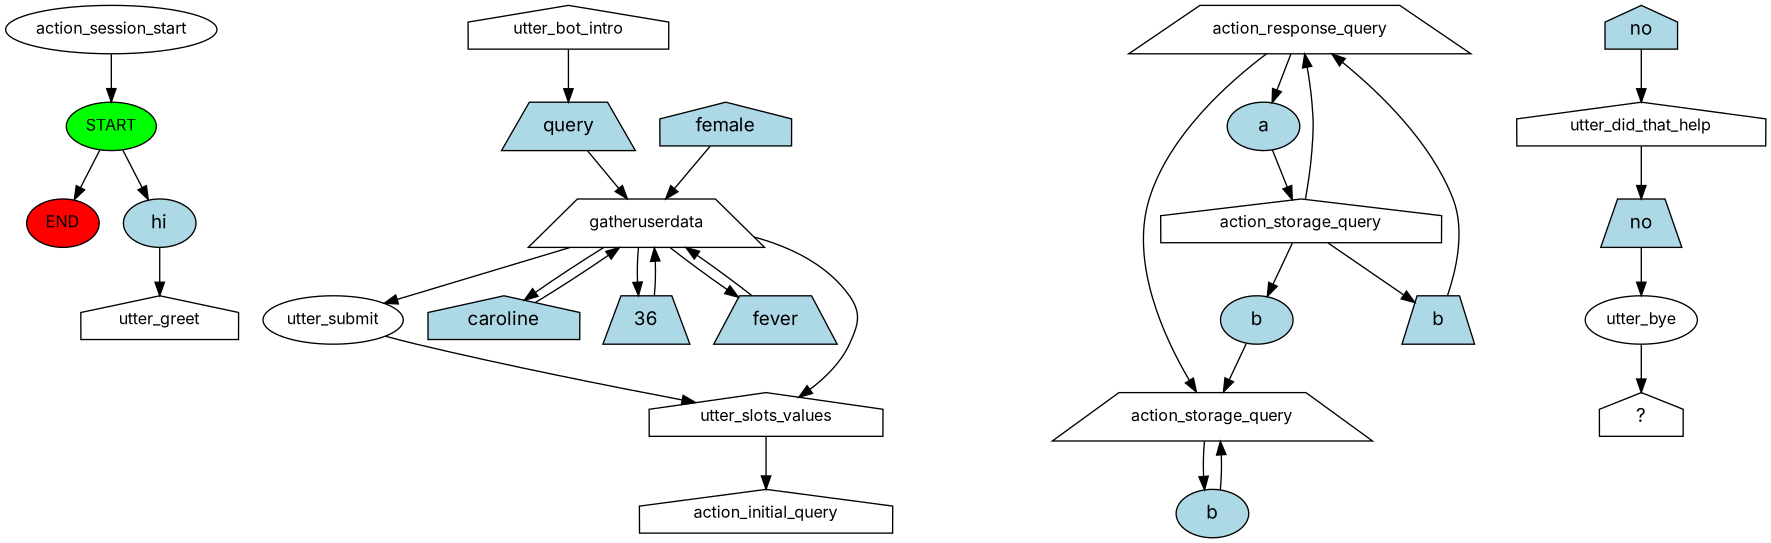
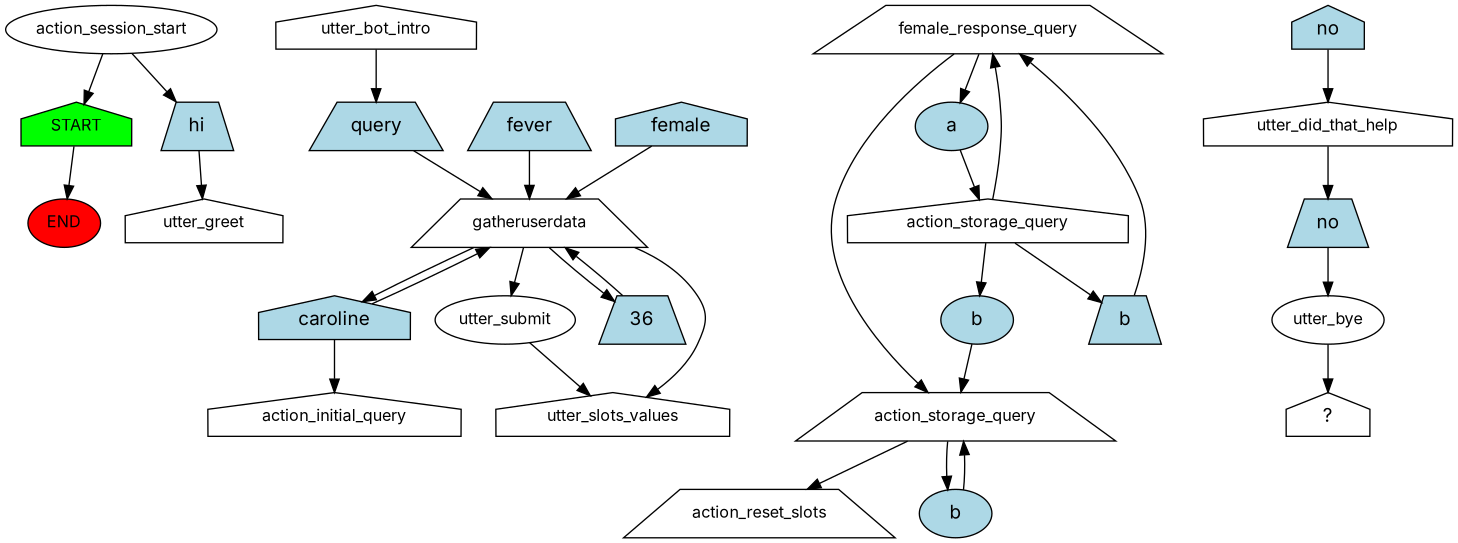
(1300, 30) -> (988, 30)
(111, 126) -> (76, 126)
(132, 169) -> (150, 73)
(160, 223) -> (197, 126)
(699, 269) -> none
(766, 456) -> (334, 359)
none -> (759, 514)
